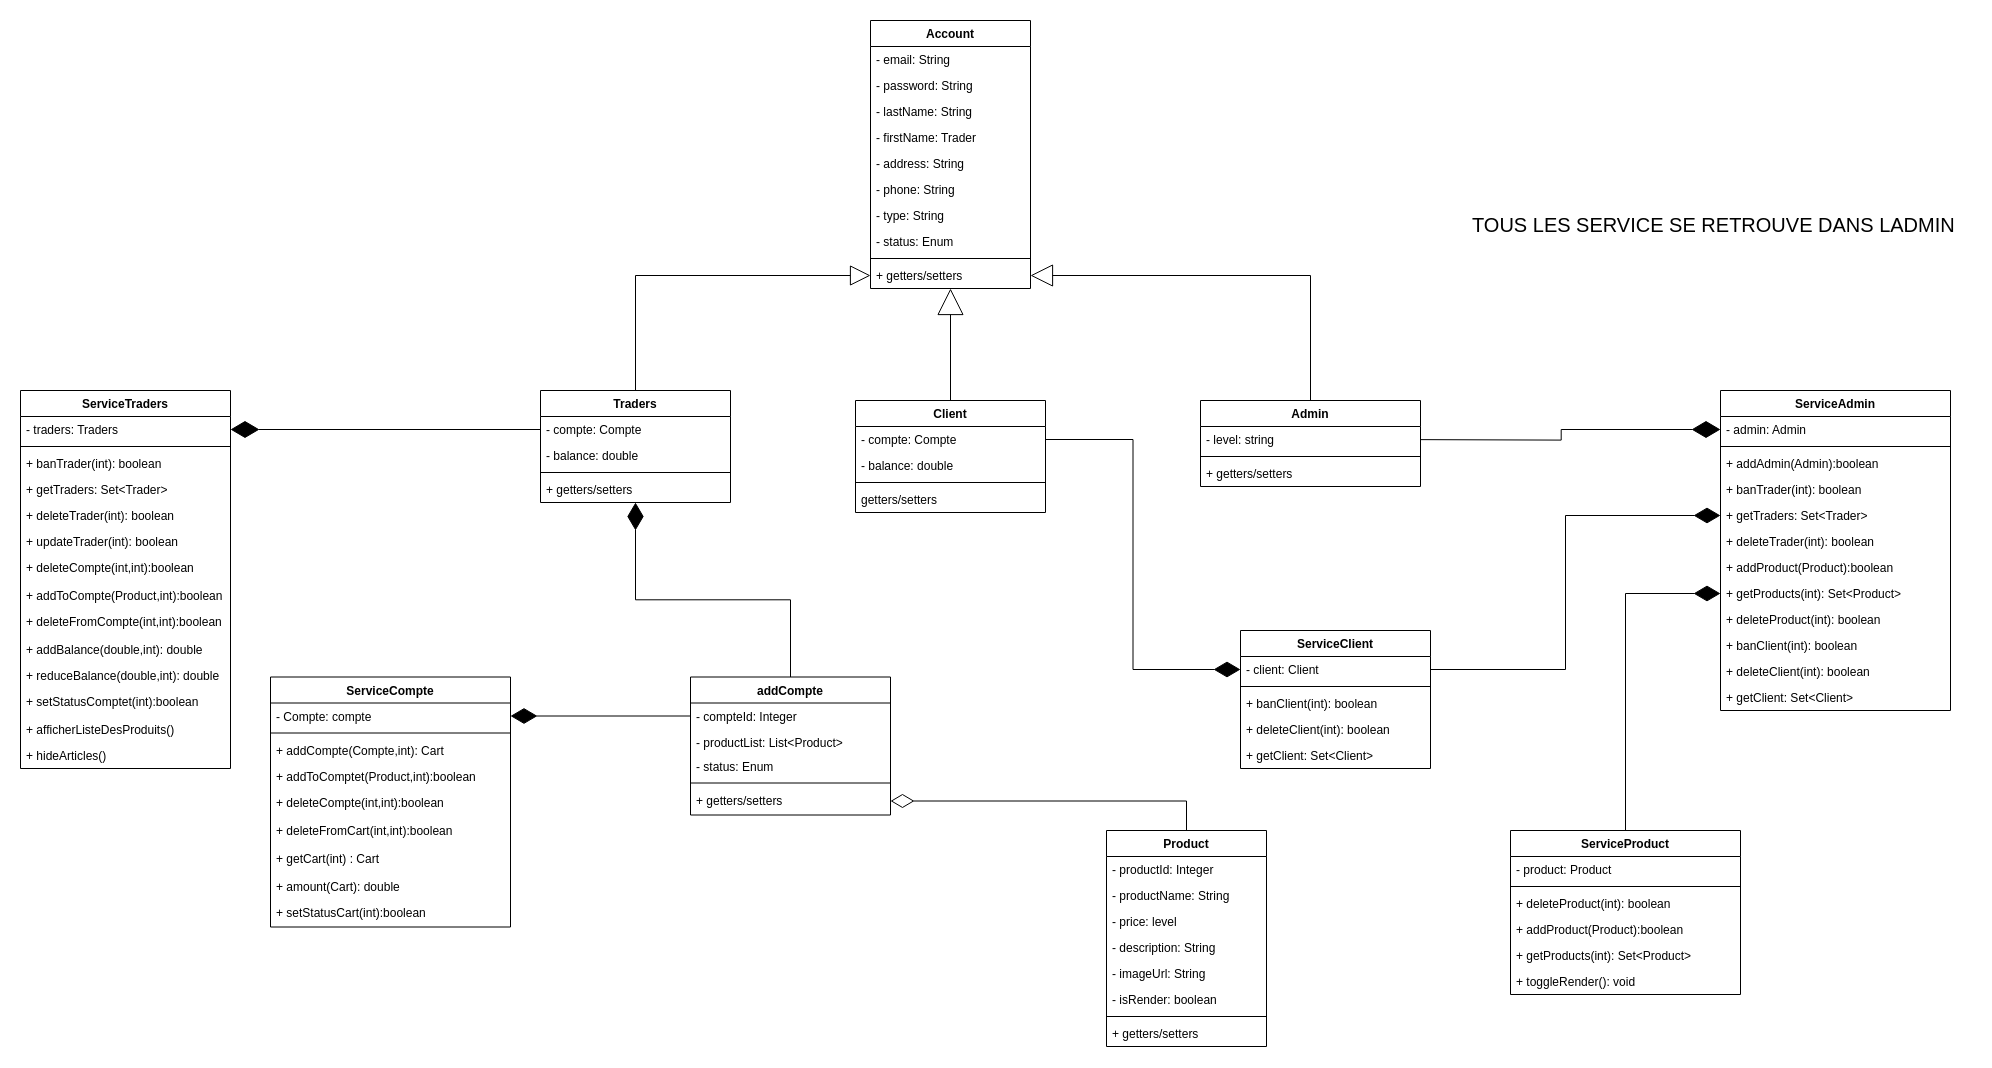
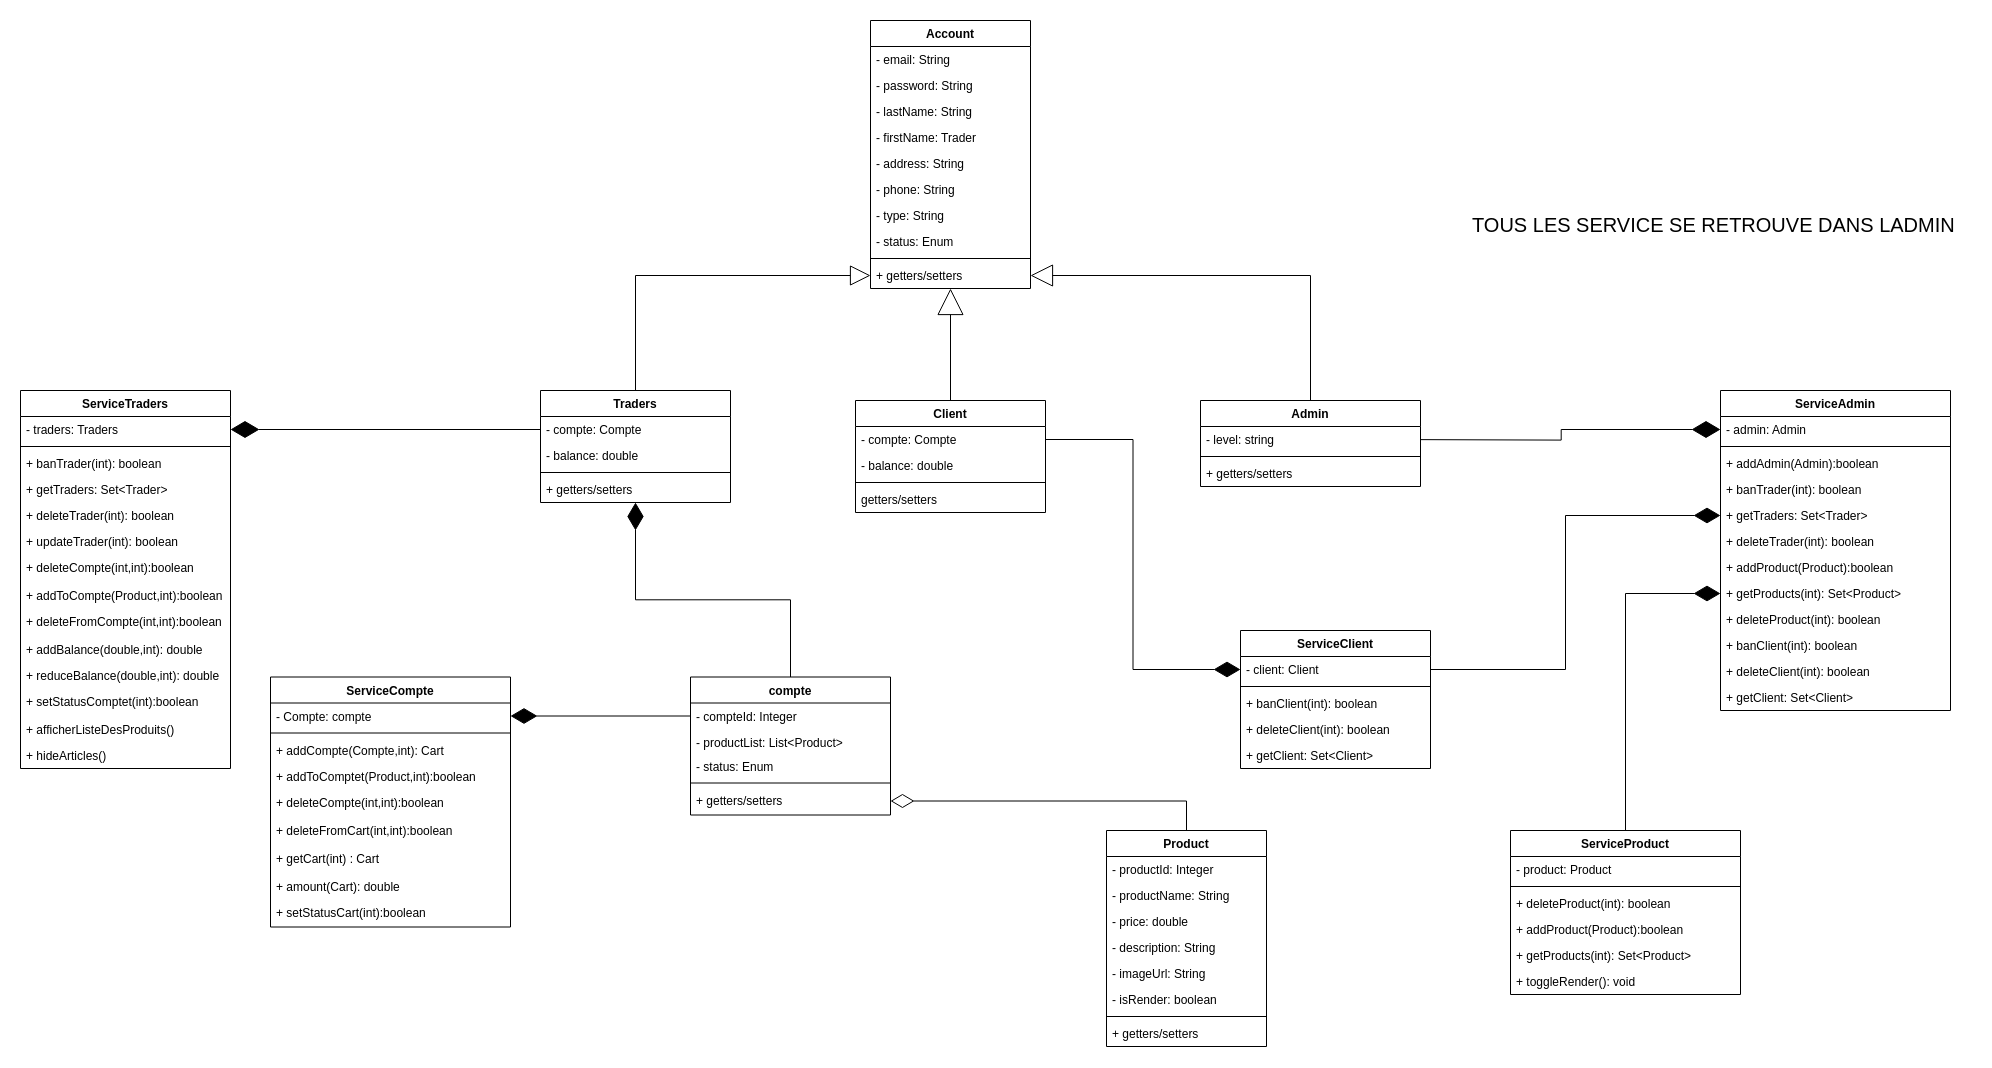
(790, 691) -> (790, 691)
(1150, 922) -> (1155, 922)
